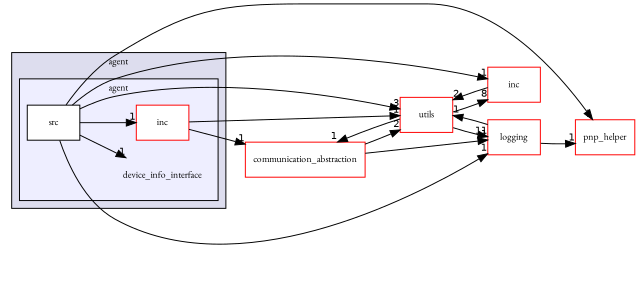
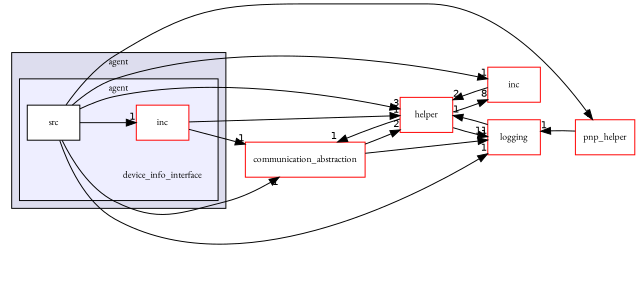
(426, 115) -> (426, 115)
(98, 144) -> (160, 214)
(553, 144) -> (563, 131)
